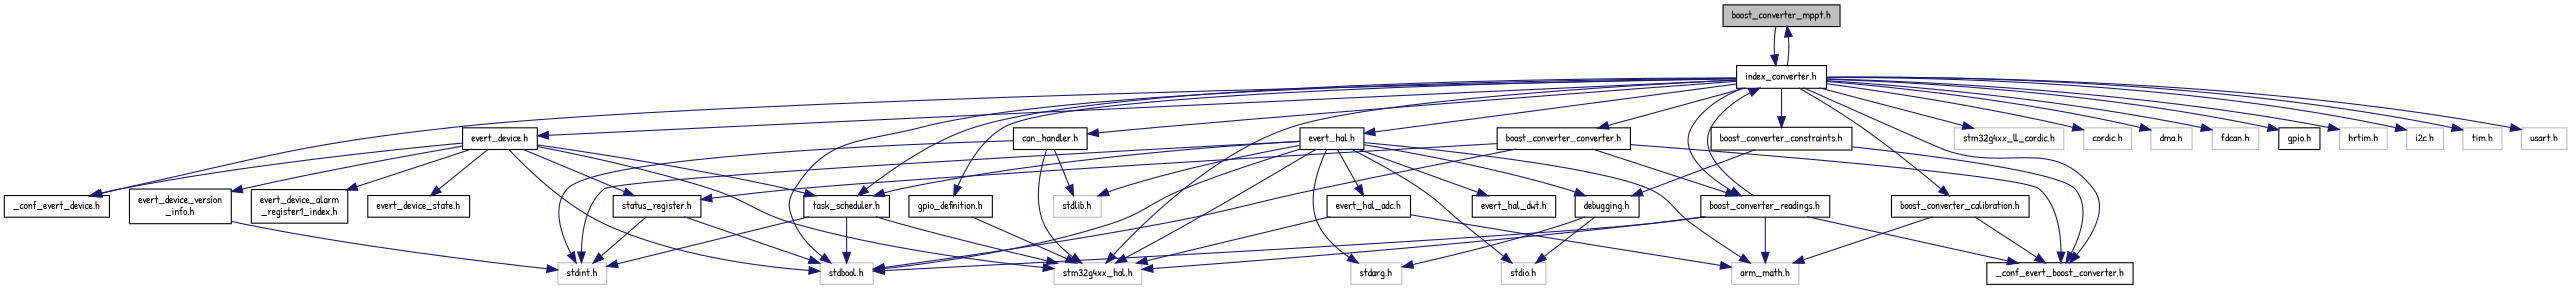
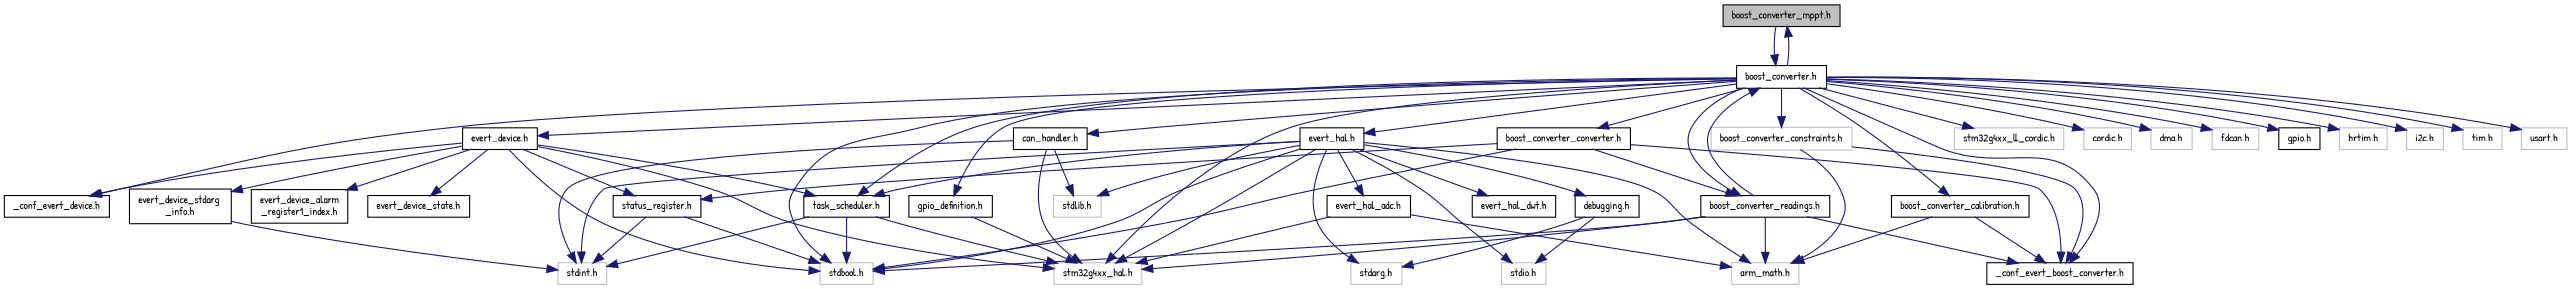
(1782, 77) -> (1782, 77)
(1782, 139) -> (1782, 139)
(1696, 172) -> (1845, 205)
(180, 206) -> (180, 206)
